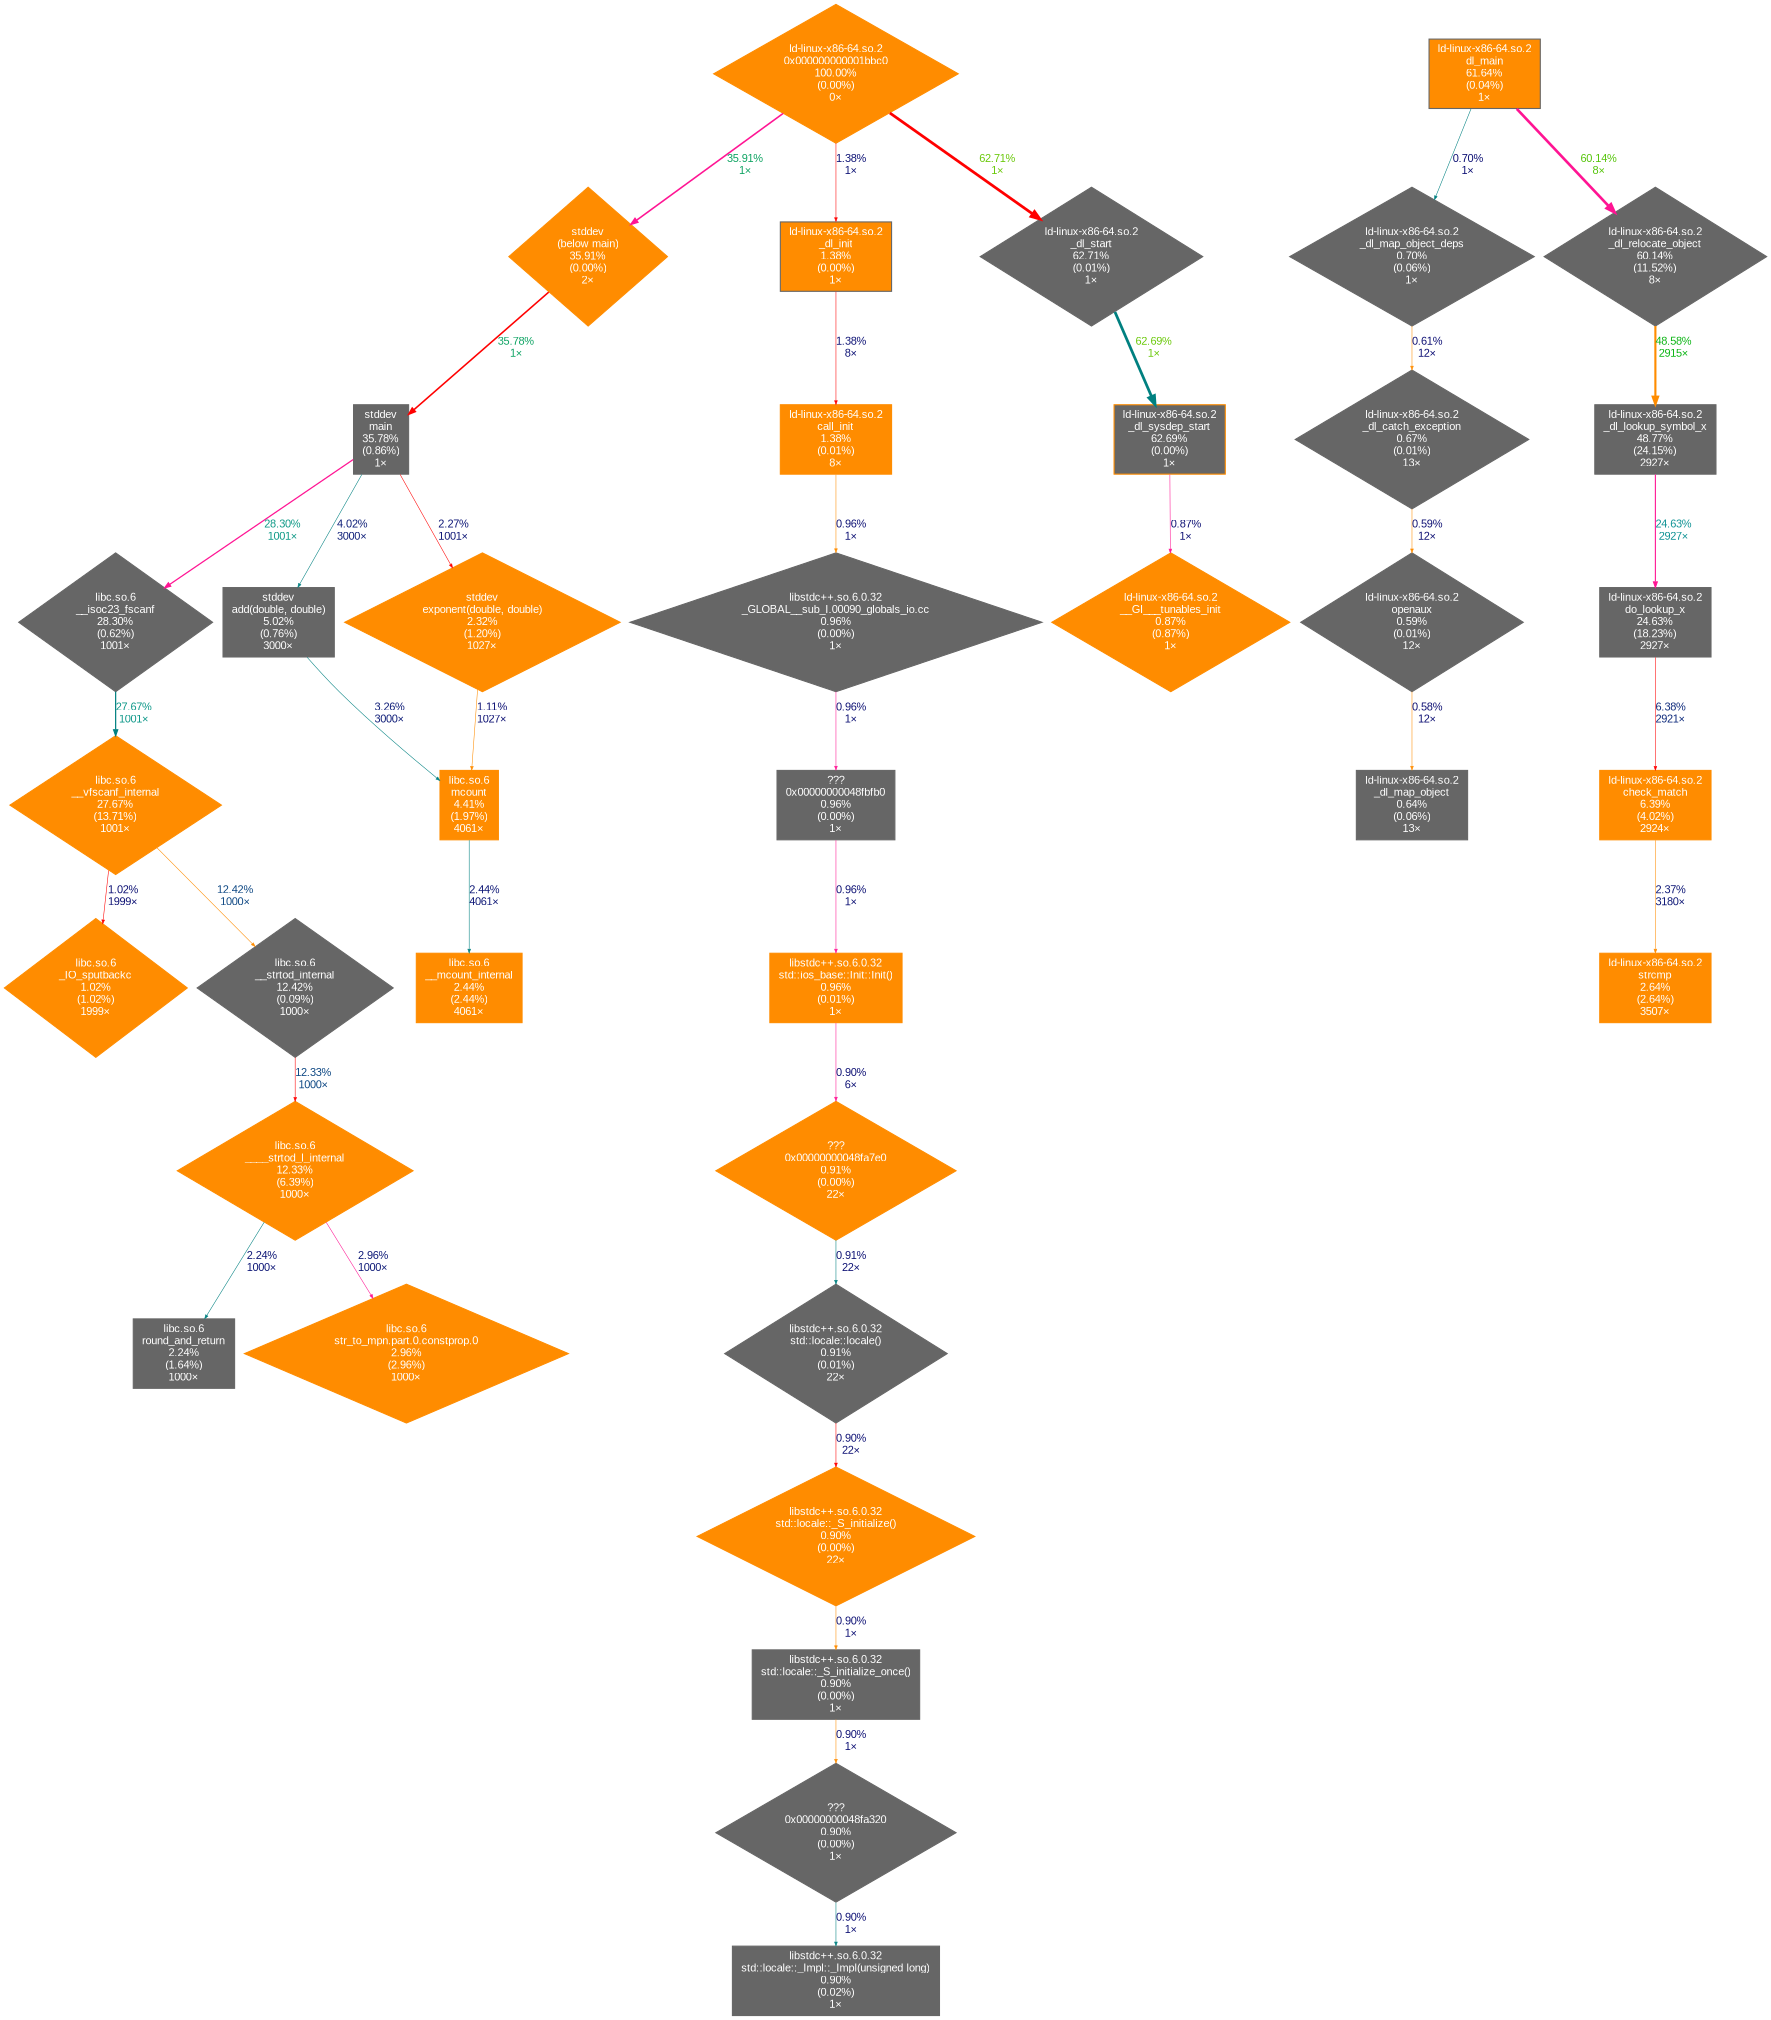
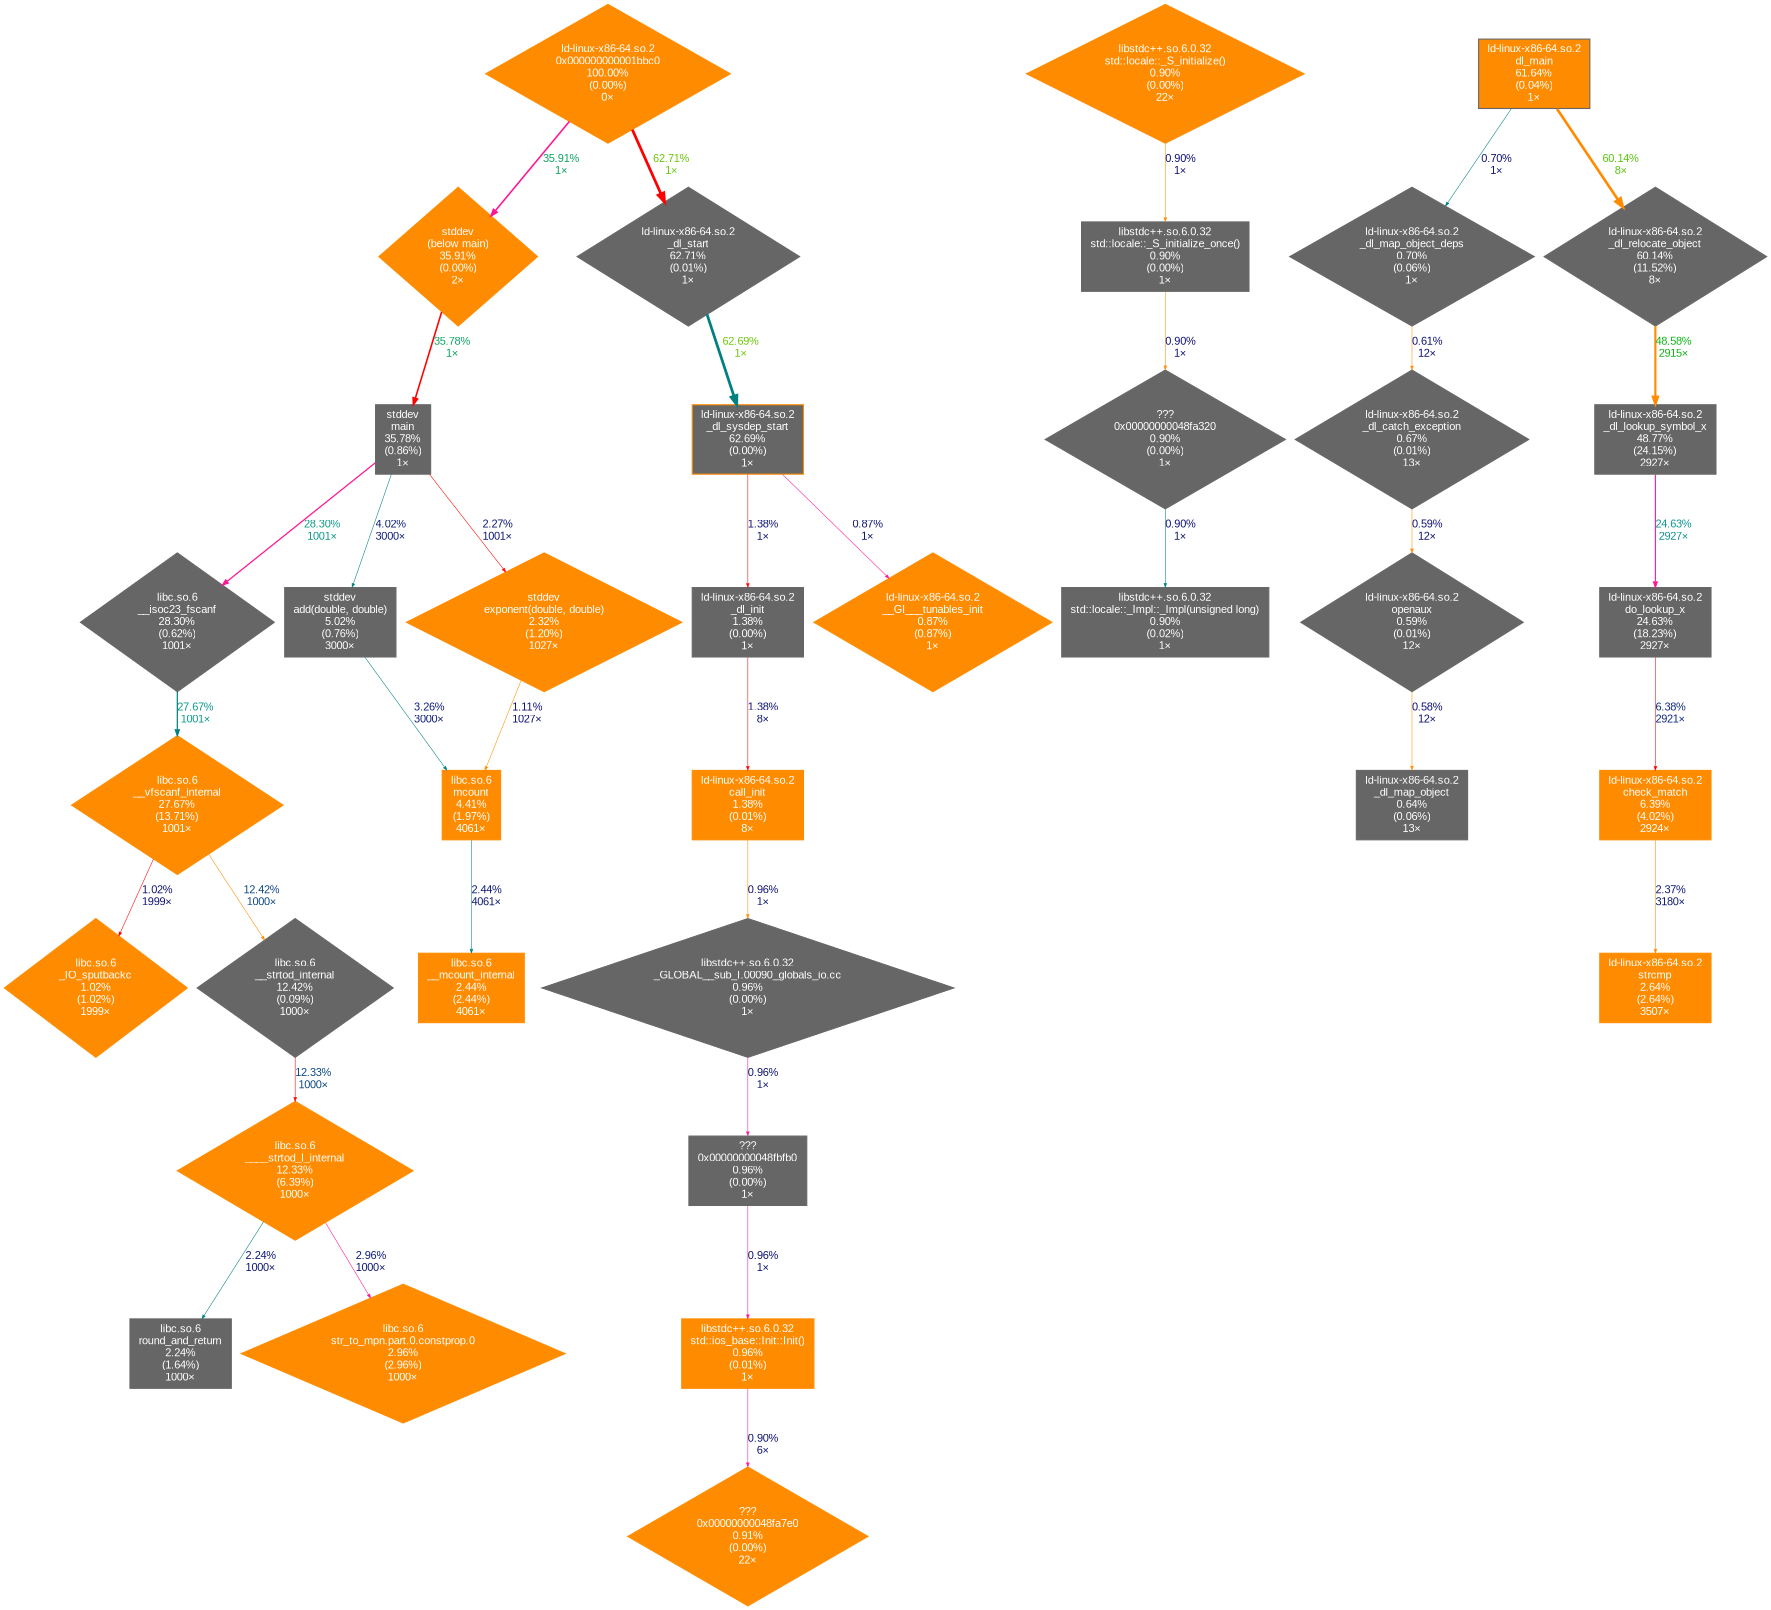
(1563, 157) -> (1587, 154)
(836, 180) -> (748, 529)
(836, 257) -> (748, 622)
(836, 1354) -> none
